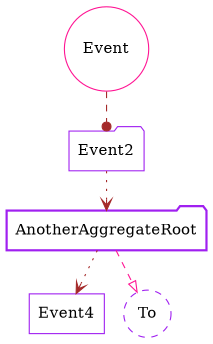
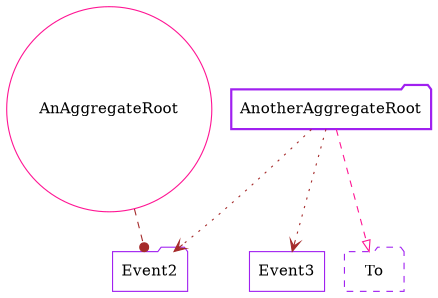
(107, 49) -> (109, 109)
(107, 185) -> (248, 188)
(67, 314) -> (287, 271)
(147, 314) -> (374, 271)
